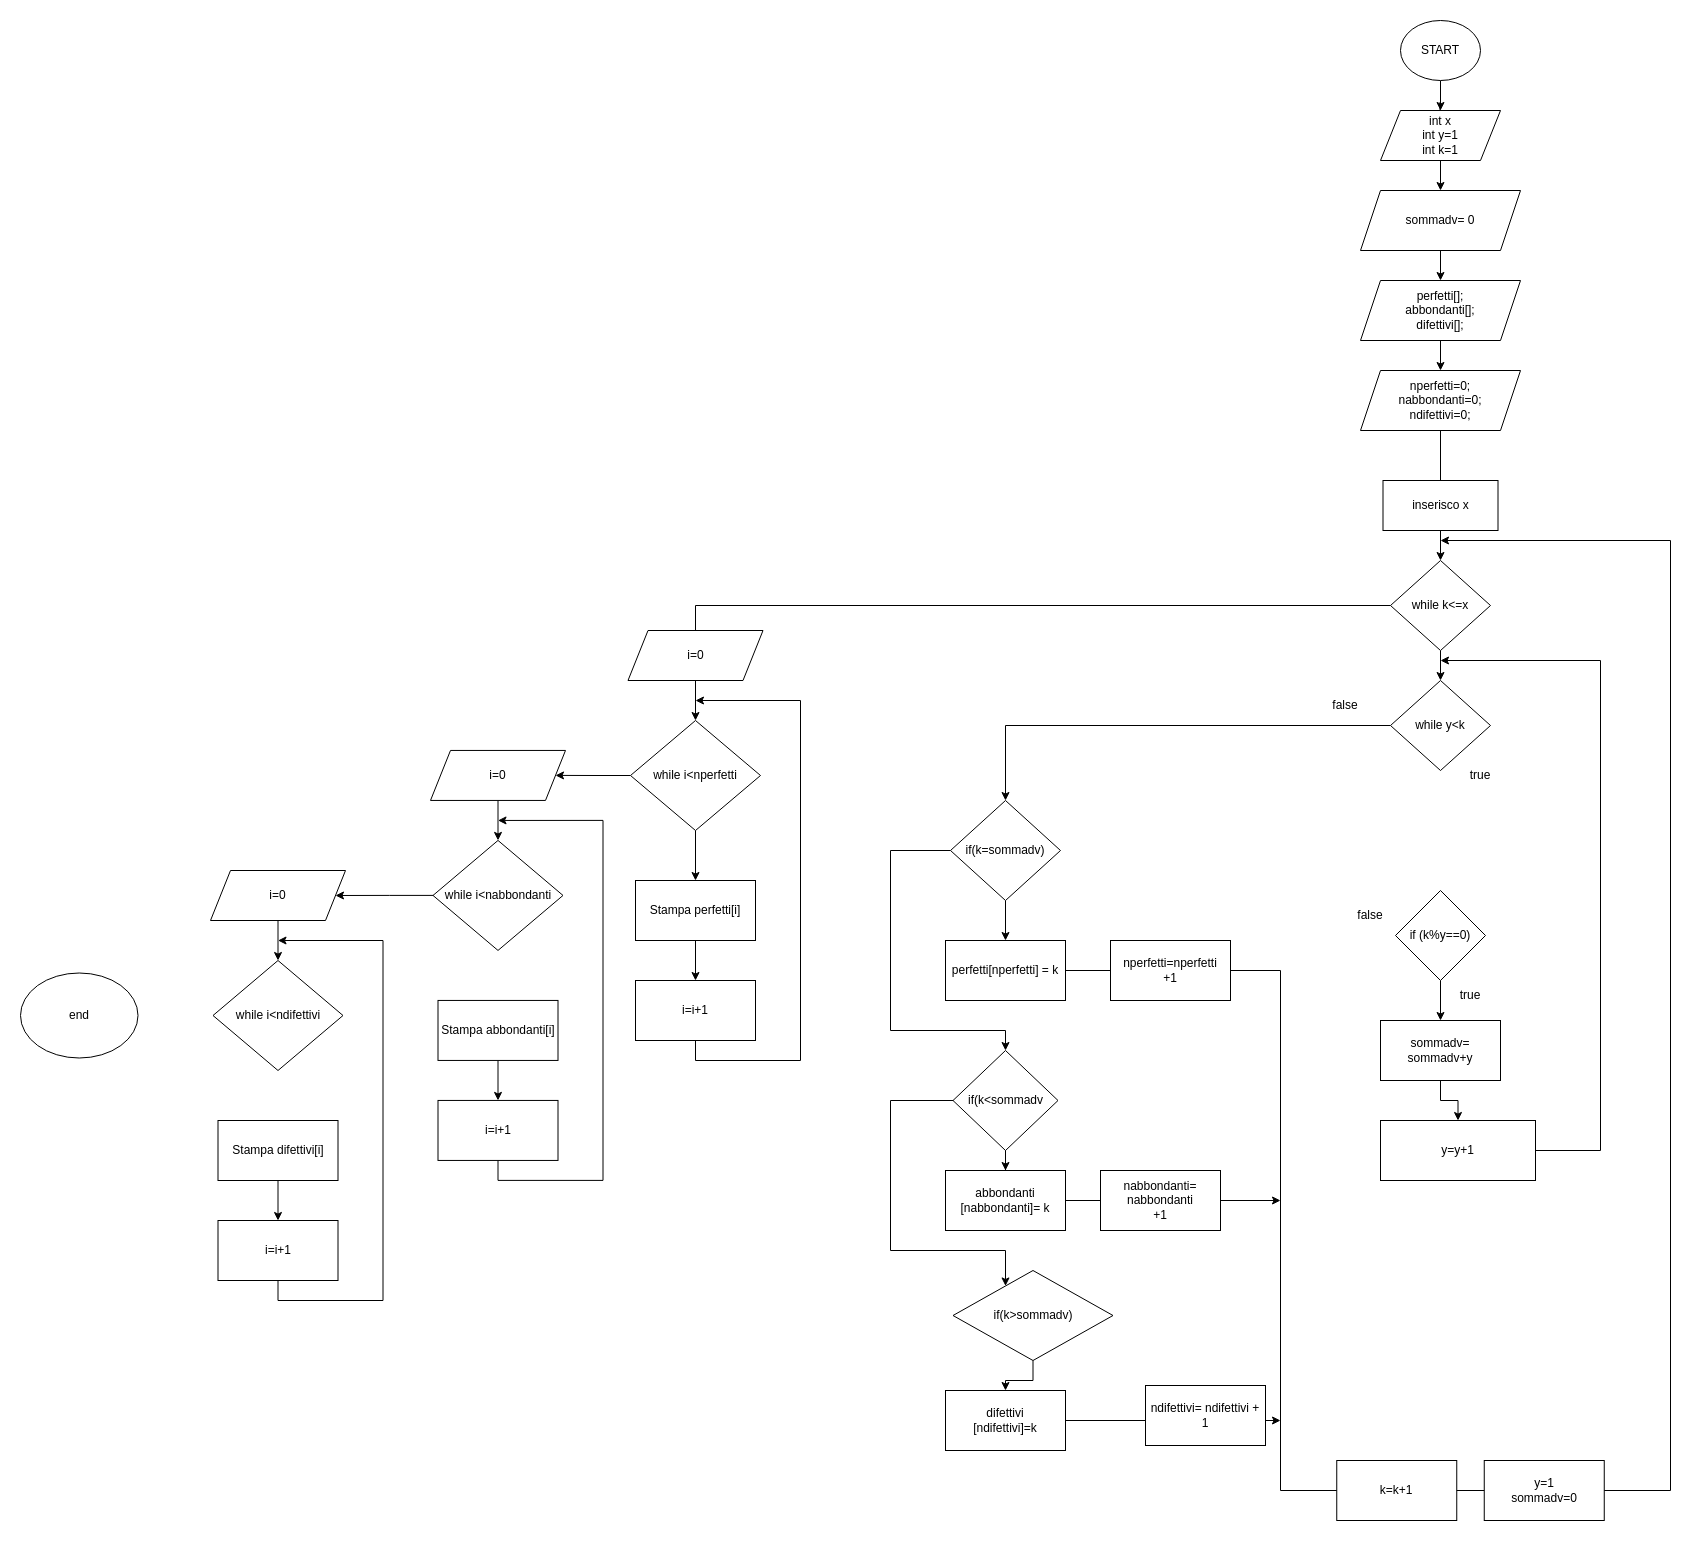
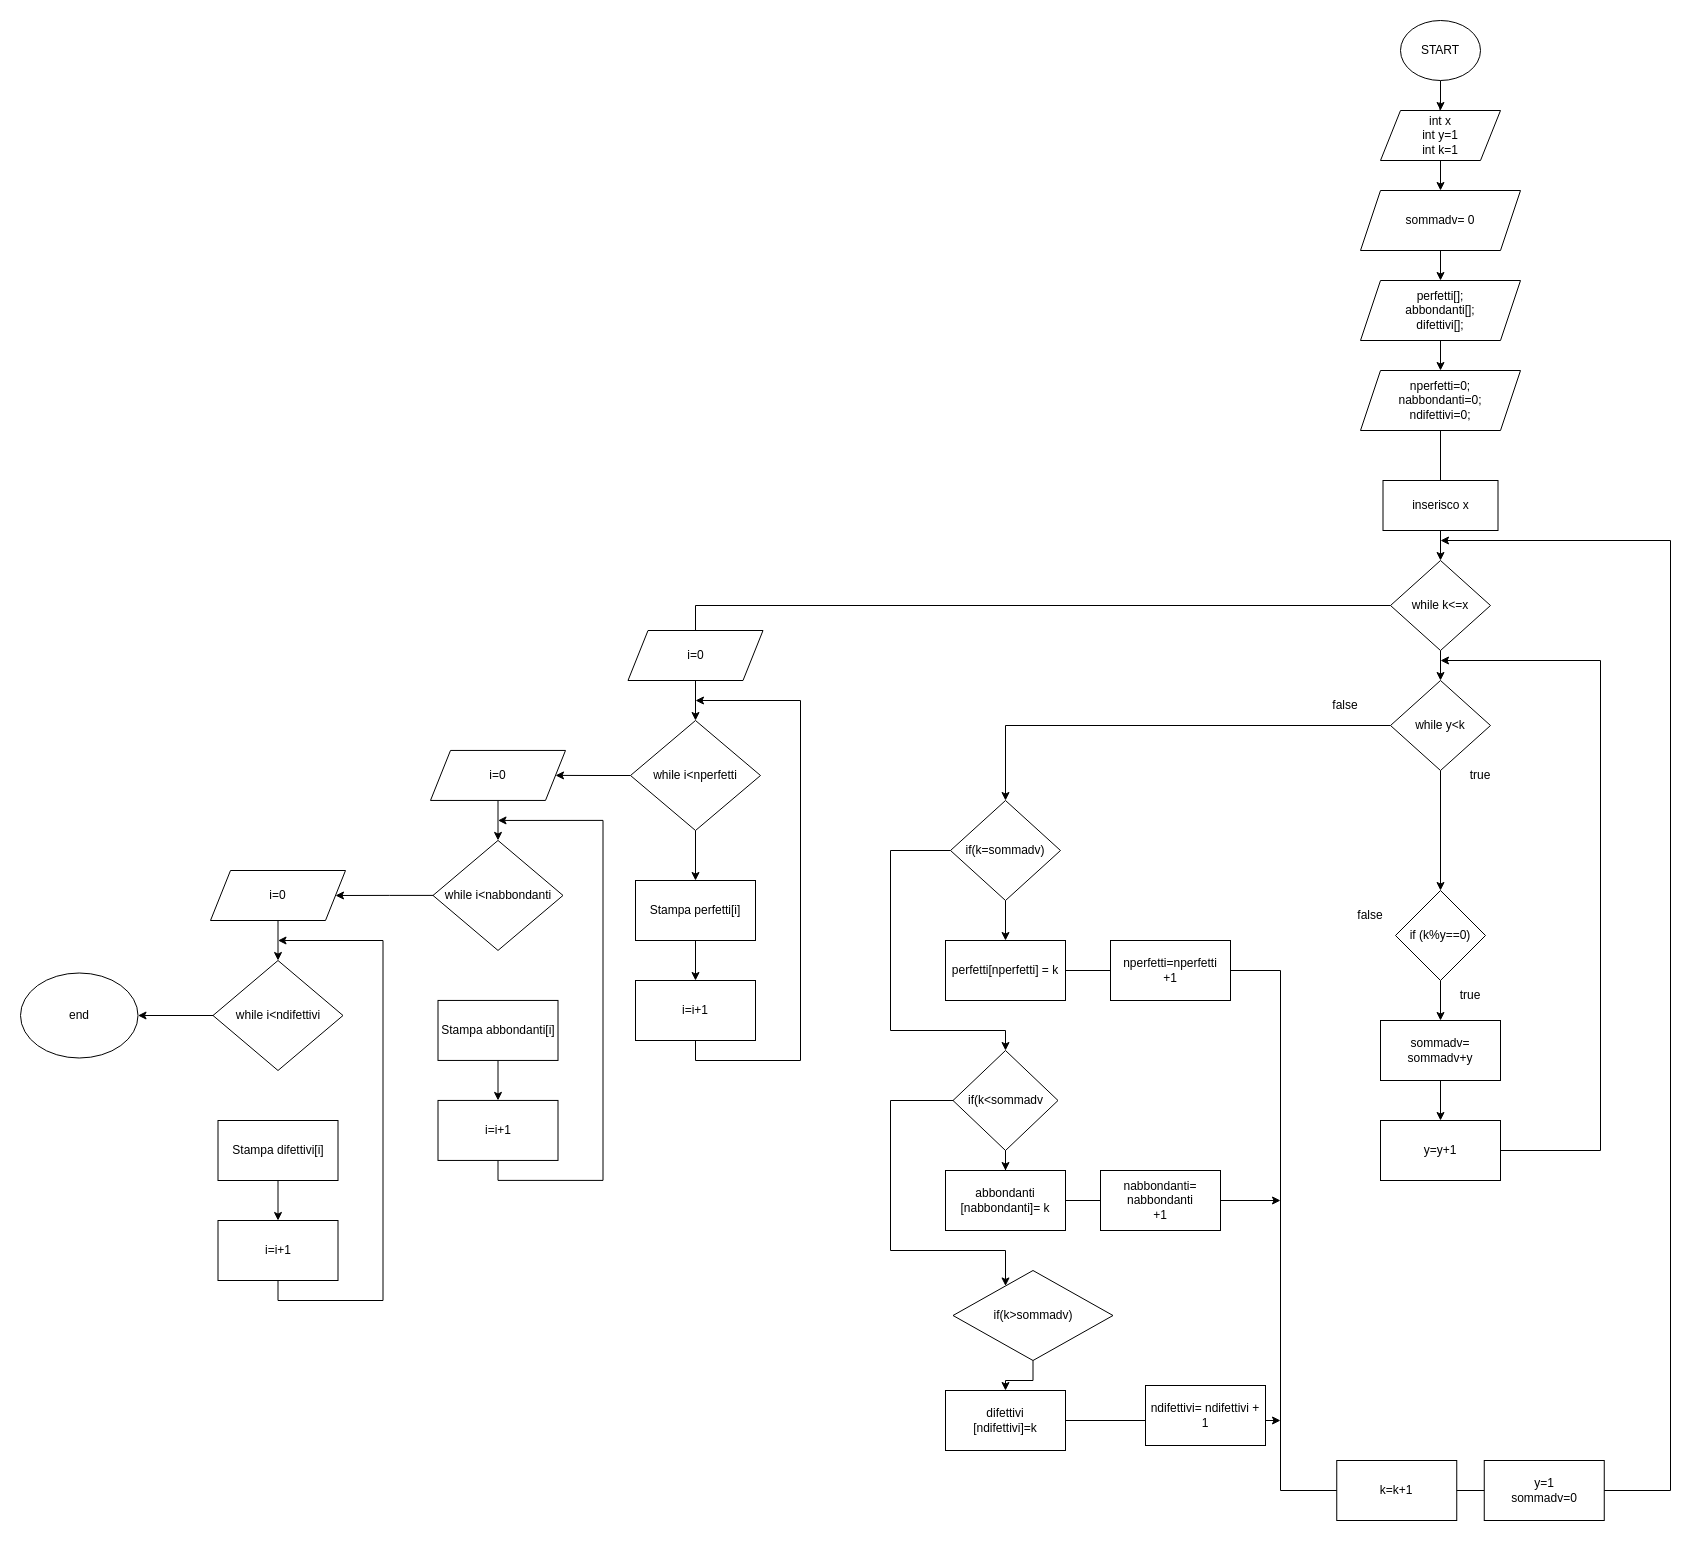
none -> (1441, 827)
none -> (179, 1016)
(1458, 1151) -> (1441, 1151)
